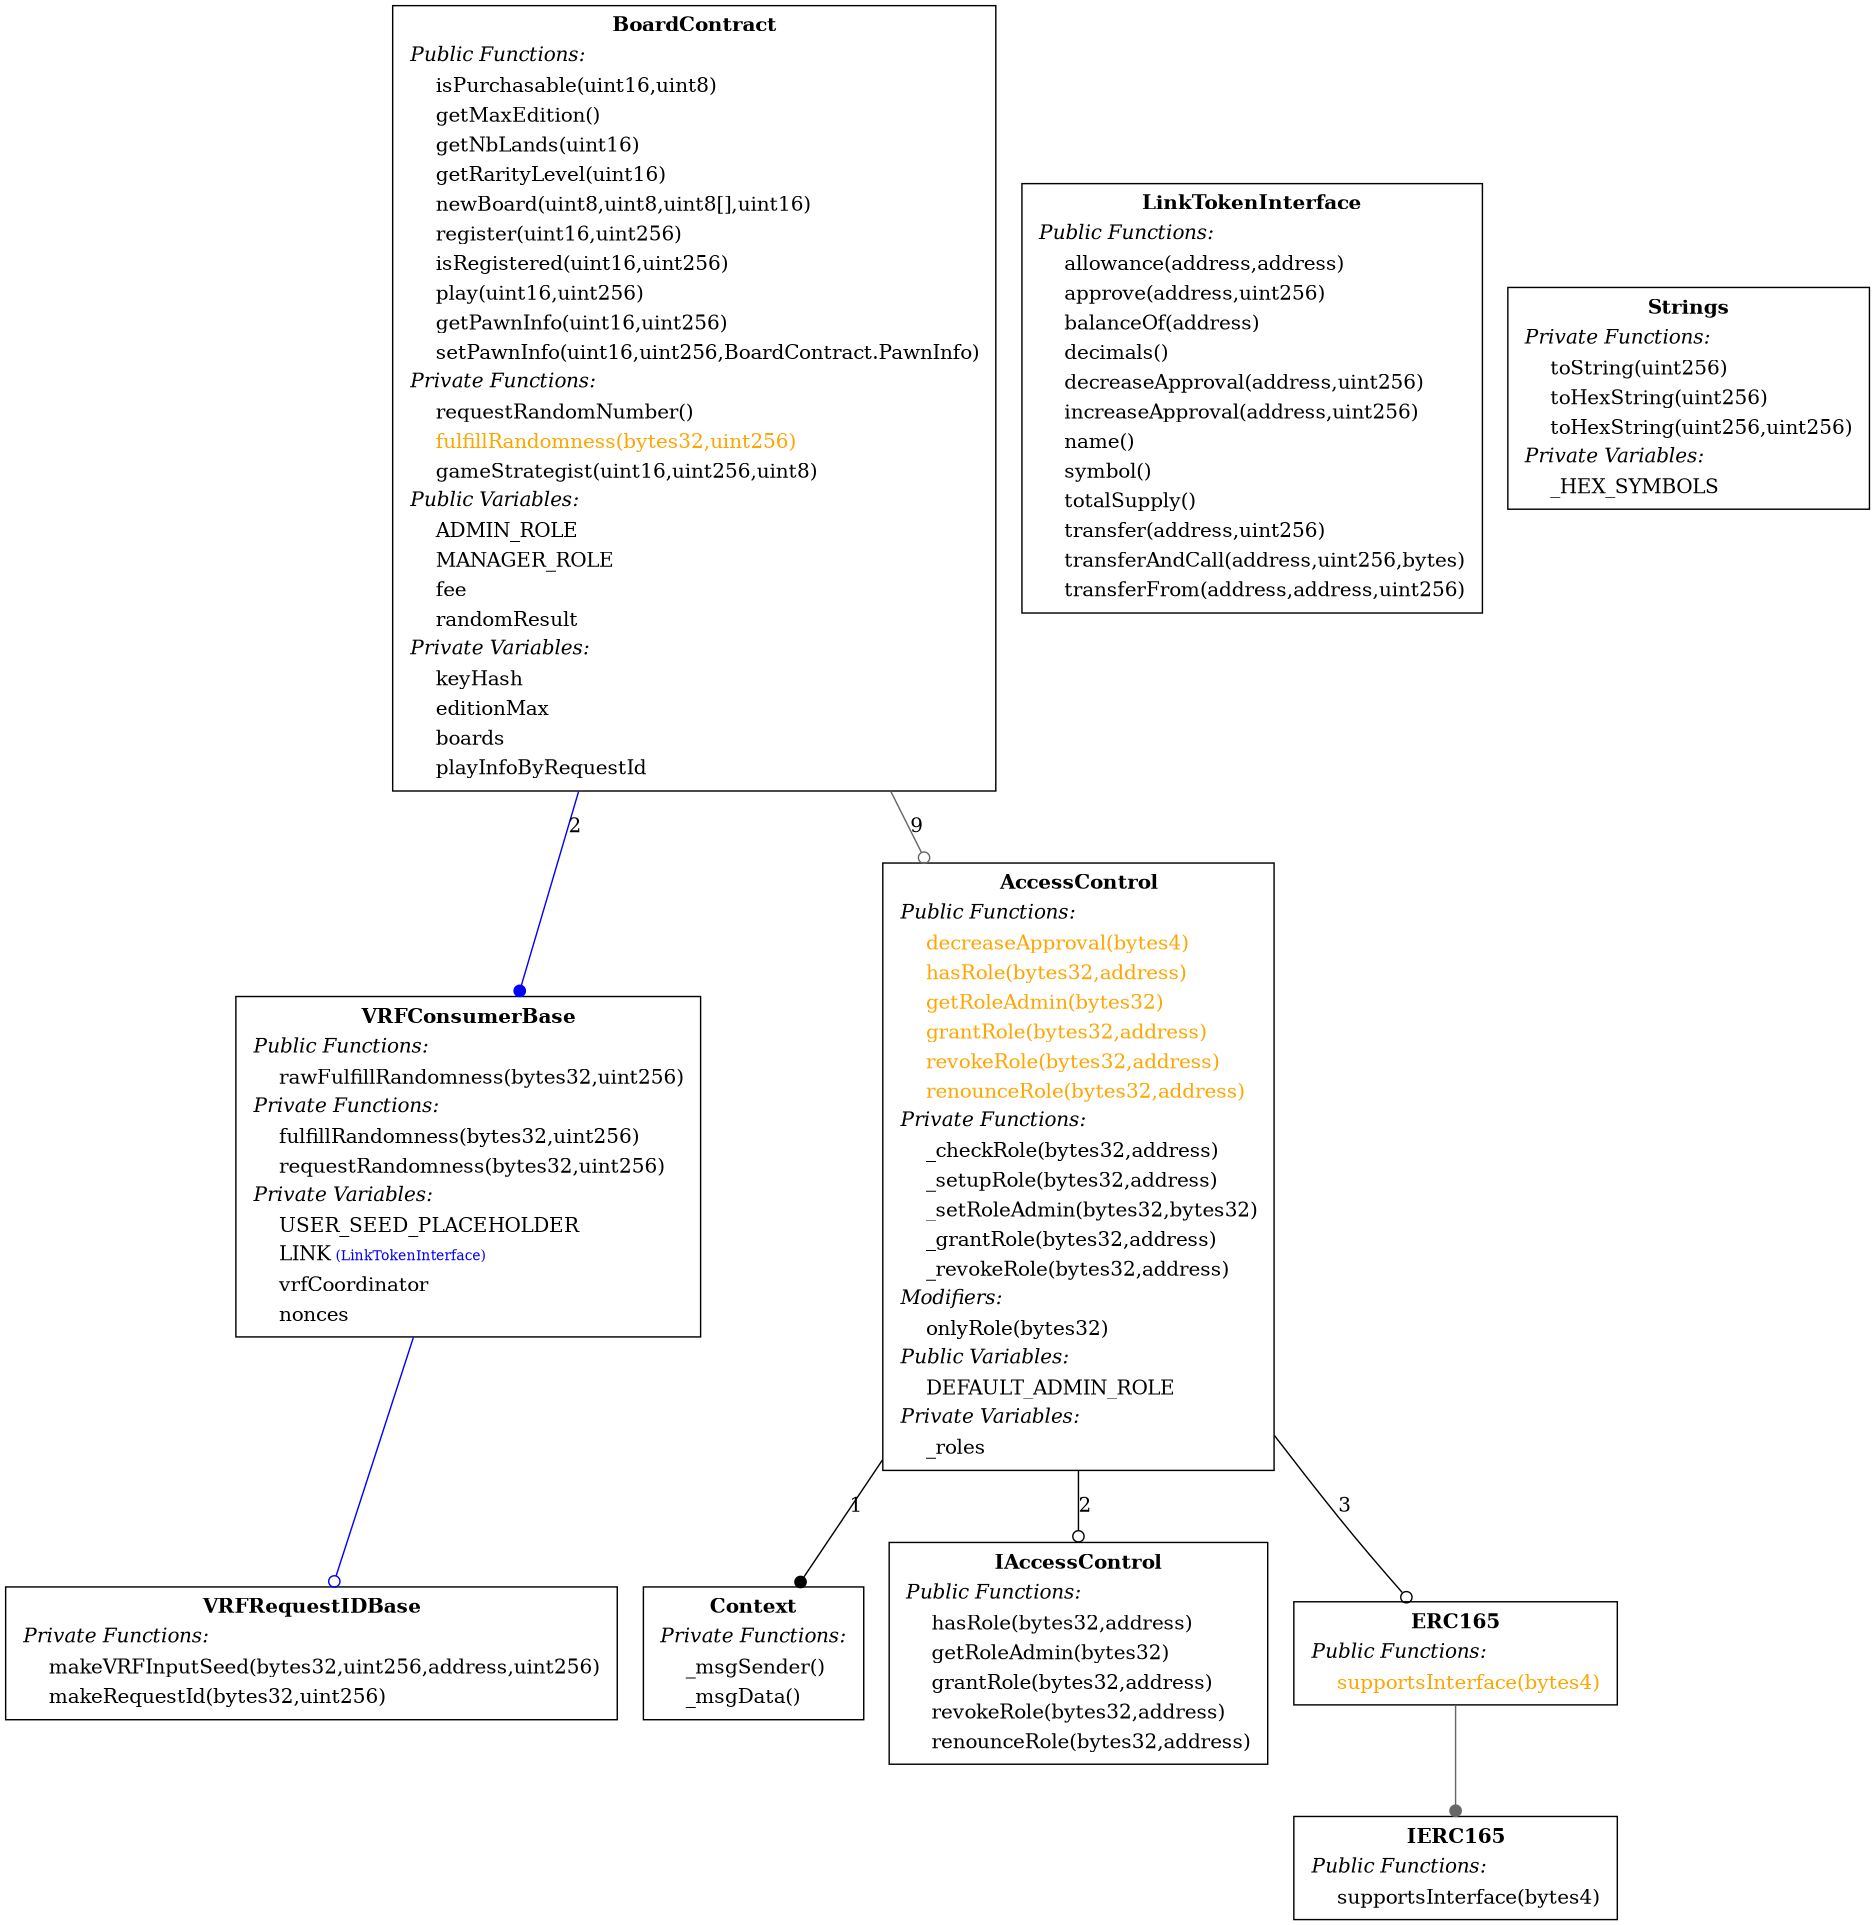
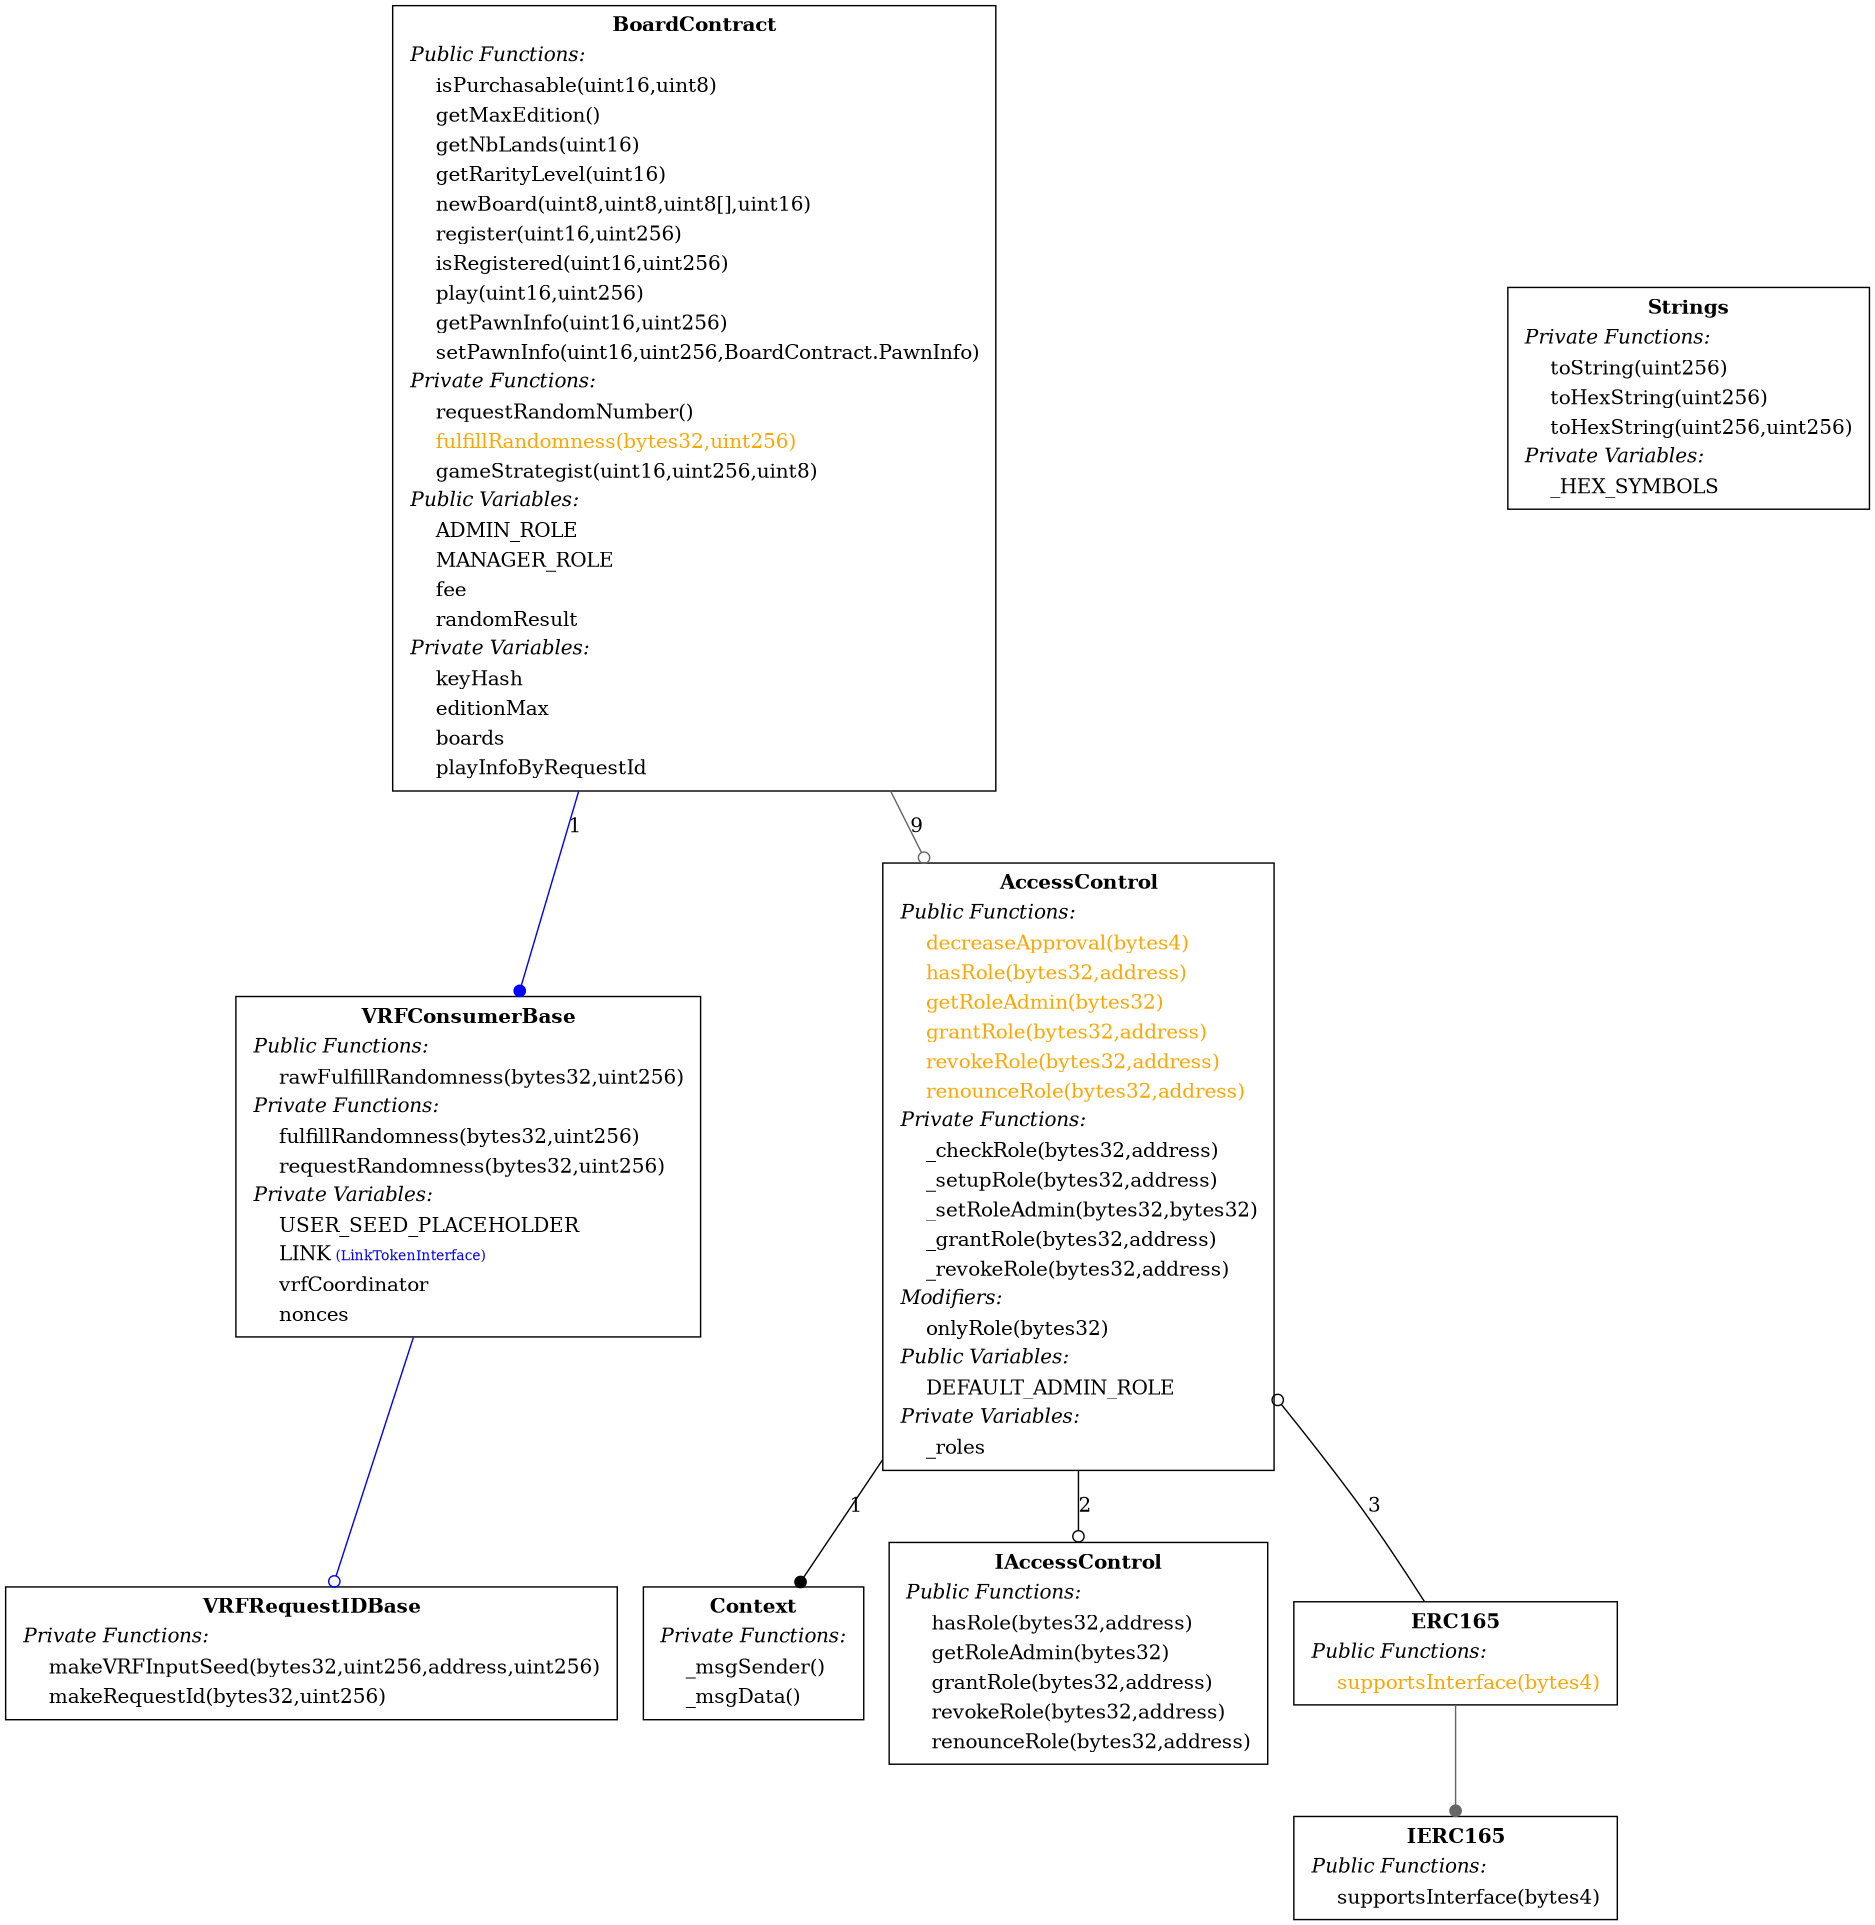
(1252, 398) -> none
(576, 827) -> (576, 827)
(1337, 1515) -> (1356, 1501)
